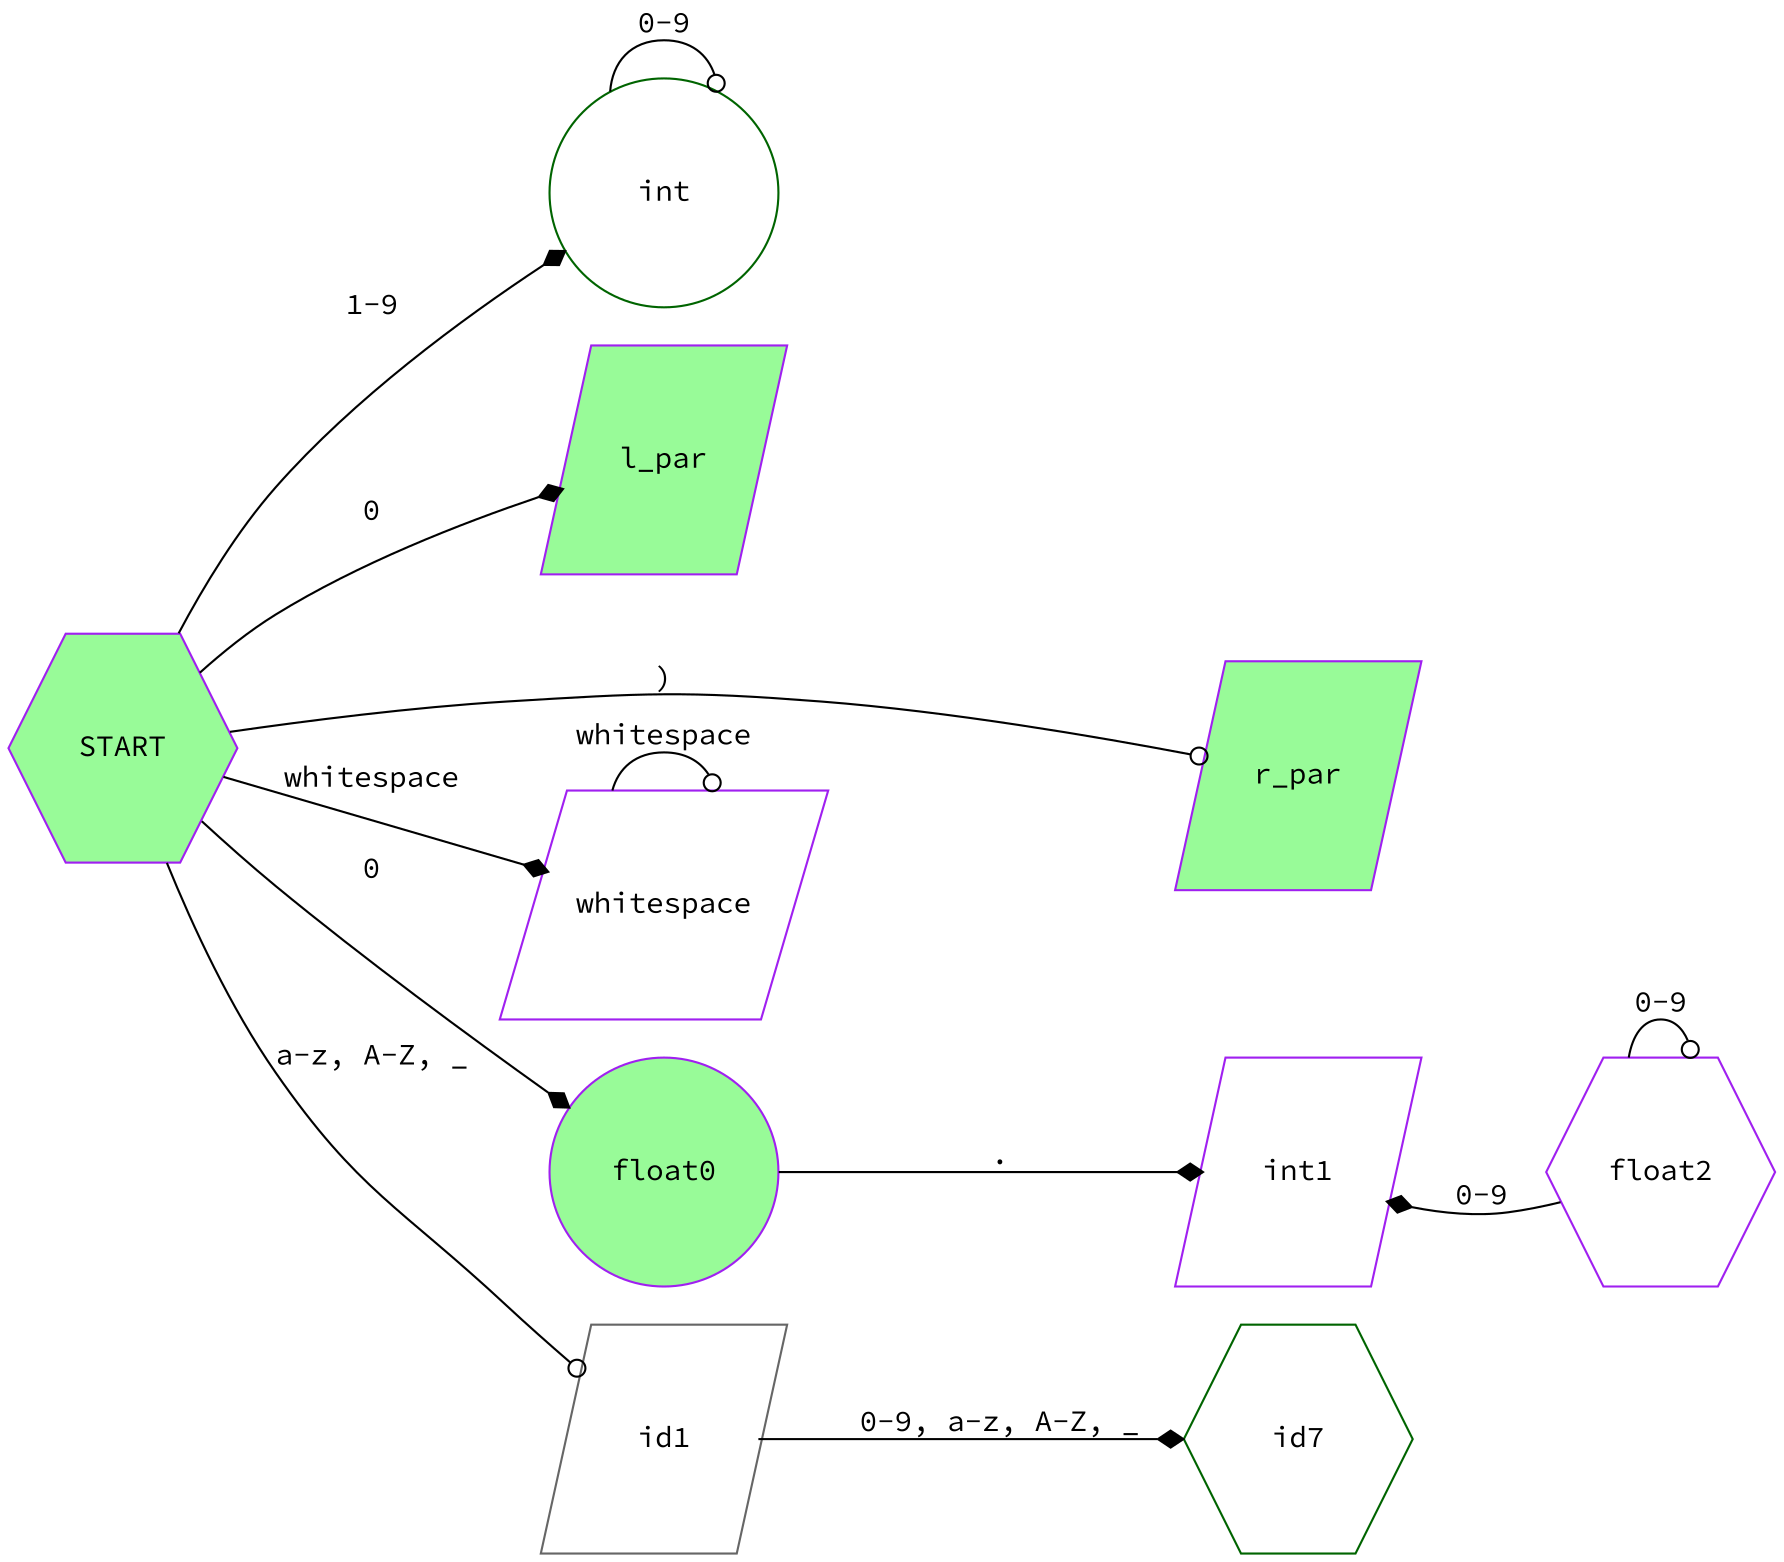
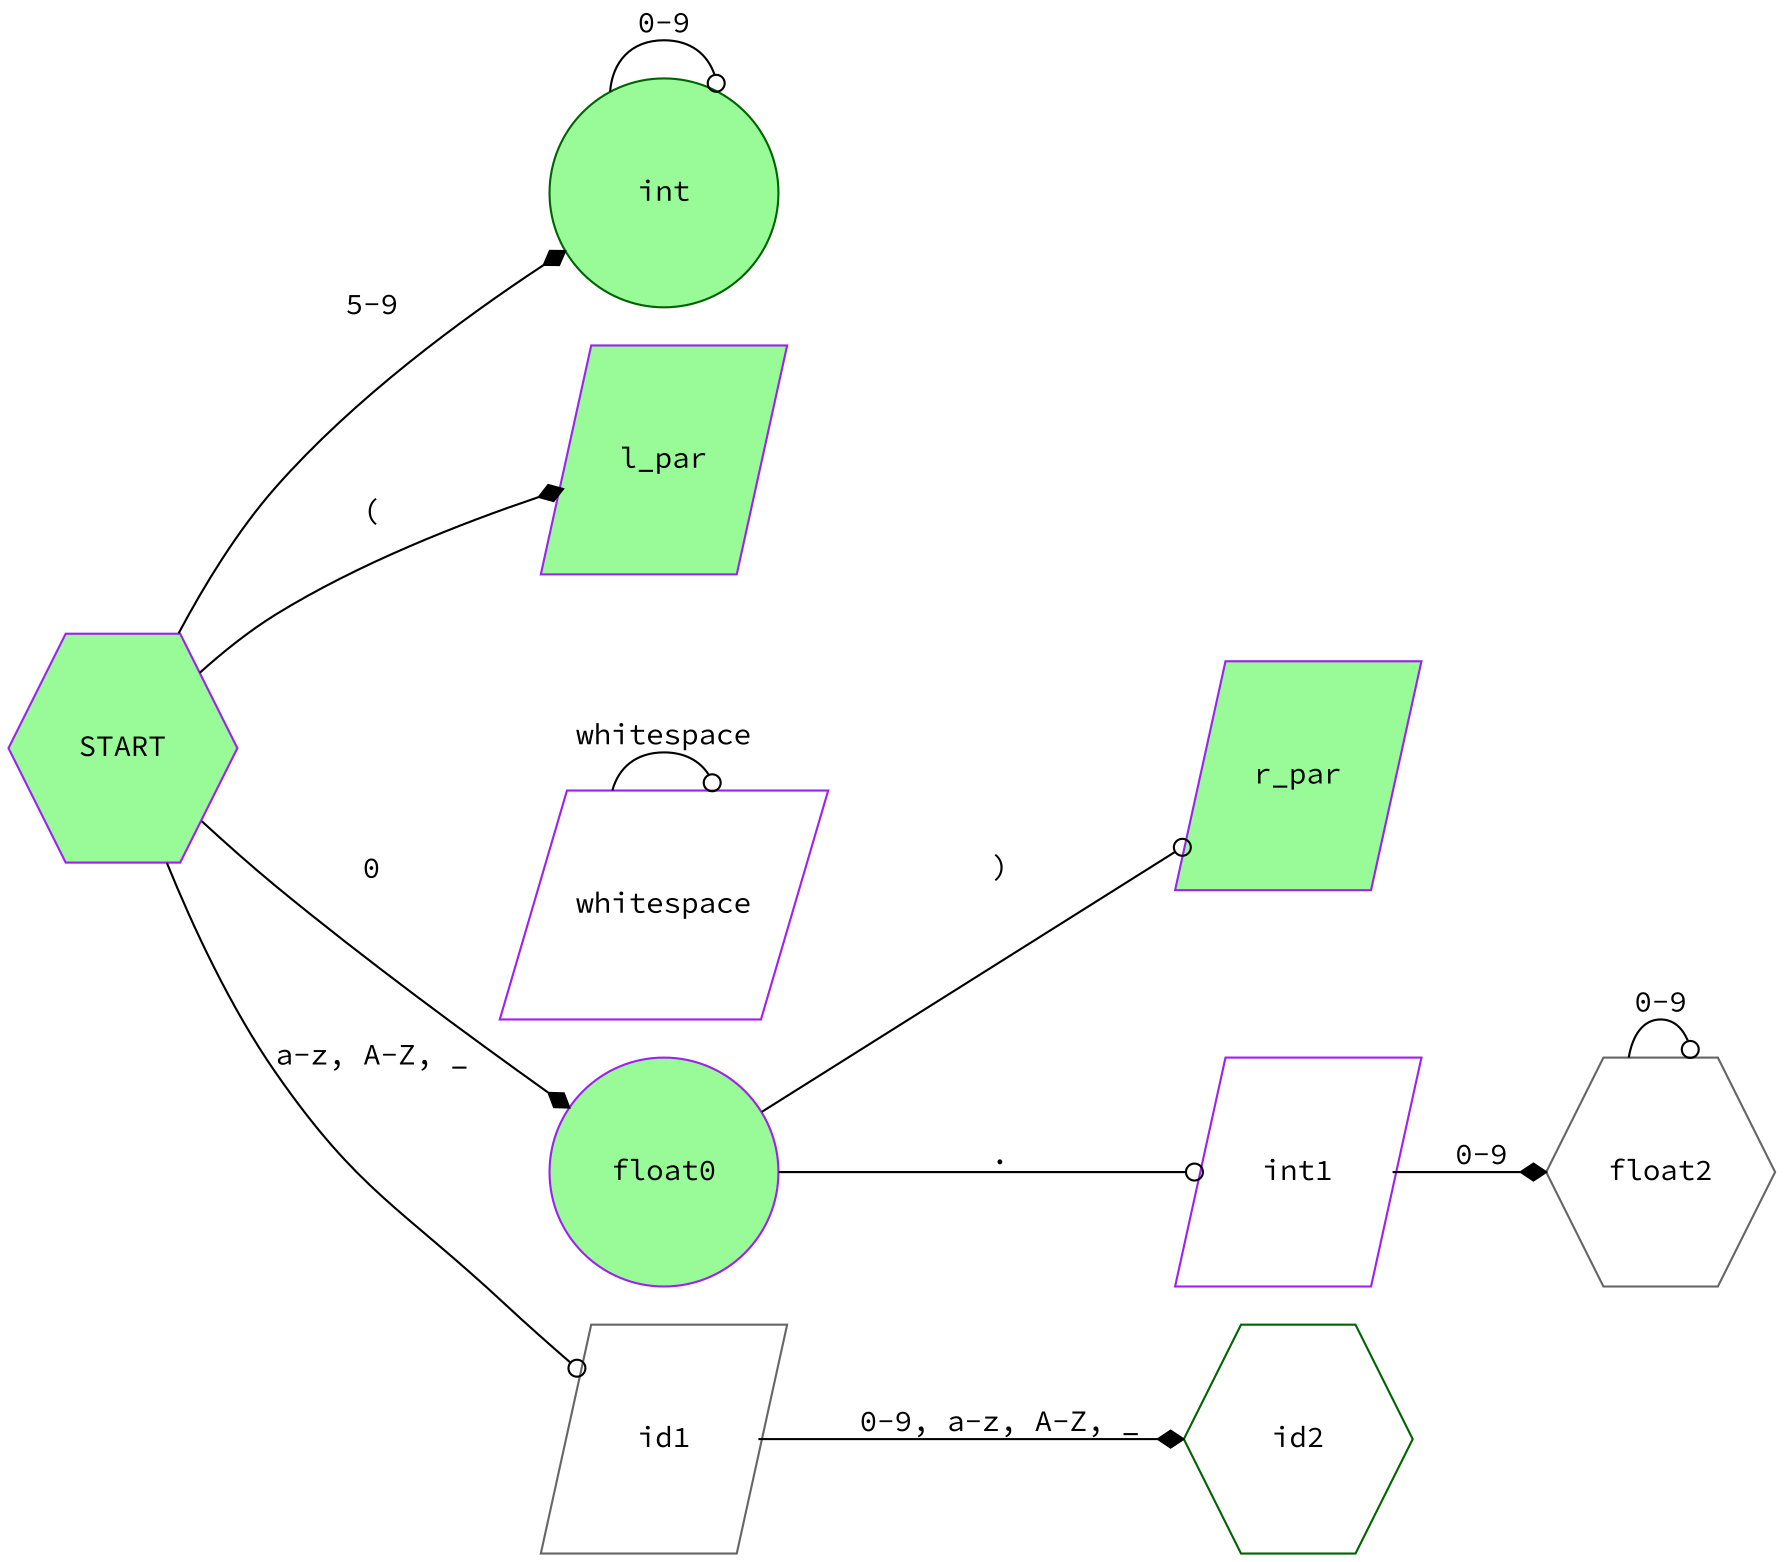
(664, 193) -> (664, 193)
(372, 306) -> (372, 306)
(372, 512) -> (372, 512)
(711, 695) -> (968, 982)
(374, 821) -> none
(982, 1172) -> (982, 1172)
(1661, 1172) -> (1661, 1172)
(1487, 1214) -> (1457, 1172)
(1298, 1439) -> (1298, 1439)
